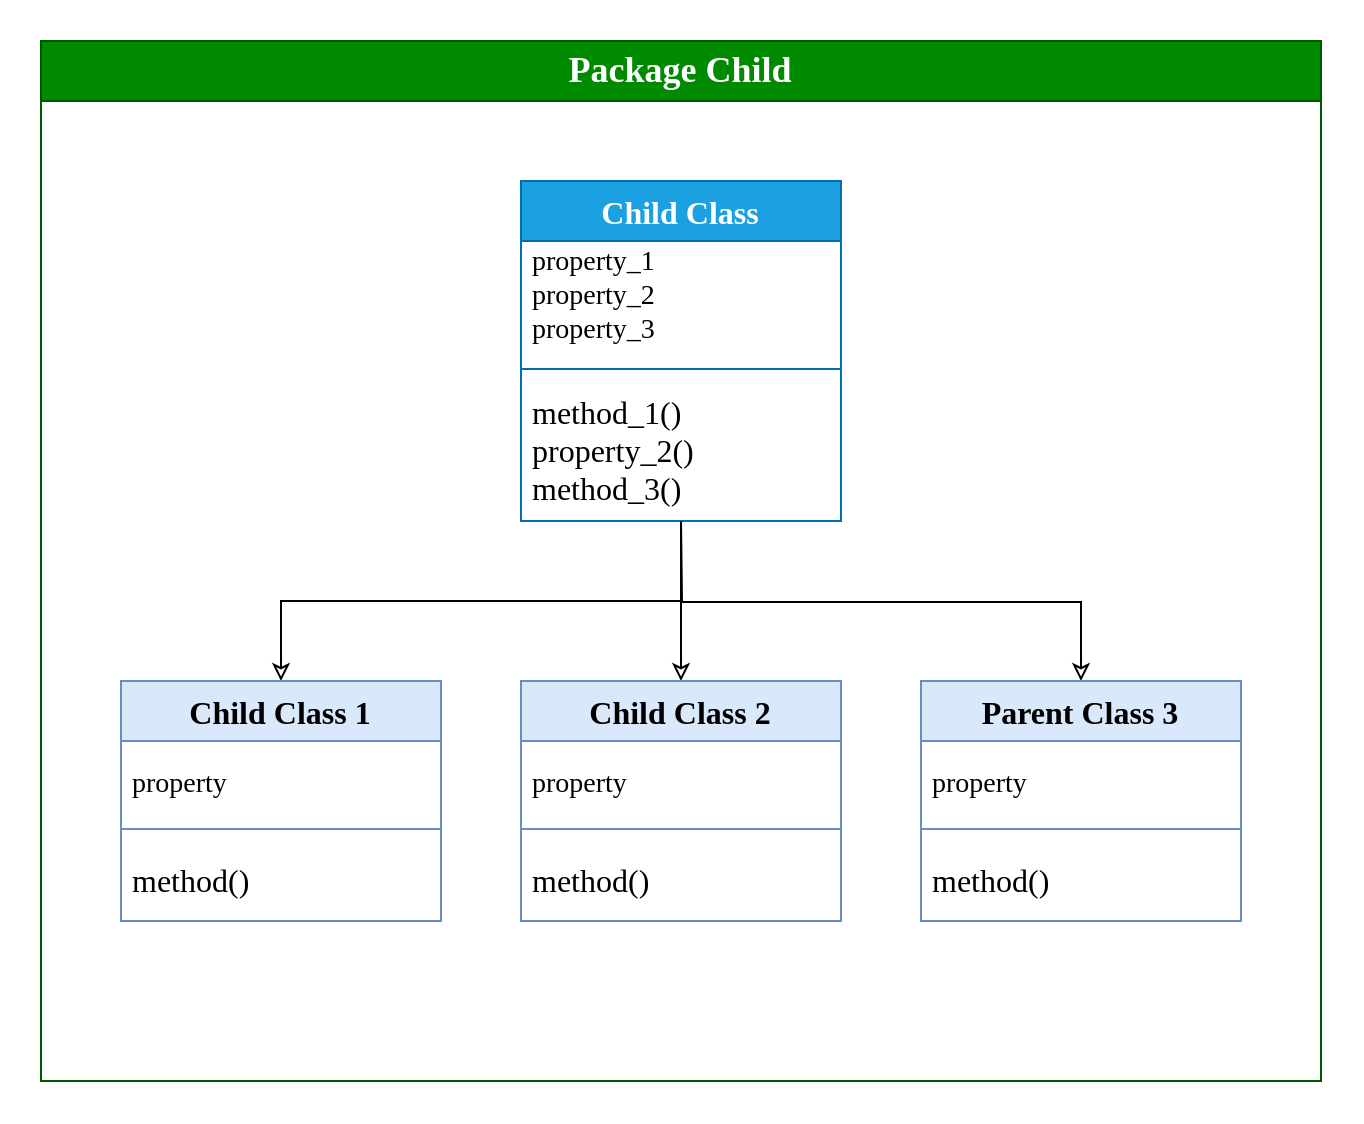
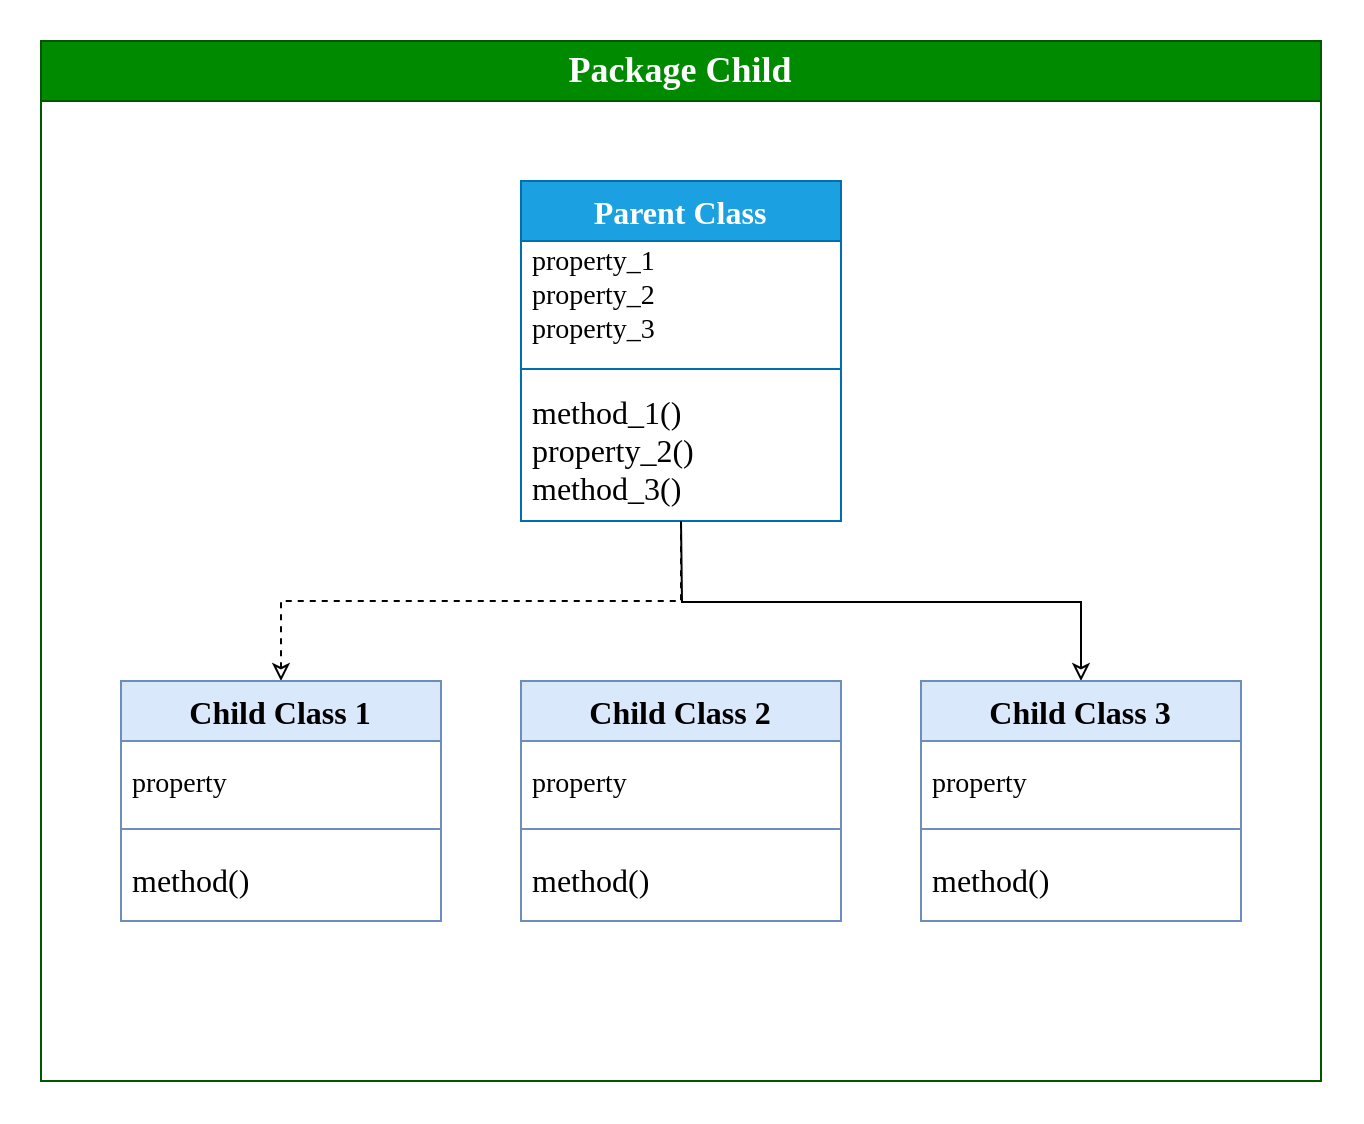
(680, 213) -> (680, 213)
(448, 601) -> (448, 601)
(681, 637) -> none
(1080, 713) -> (1080, 713)
